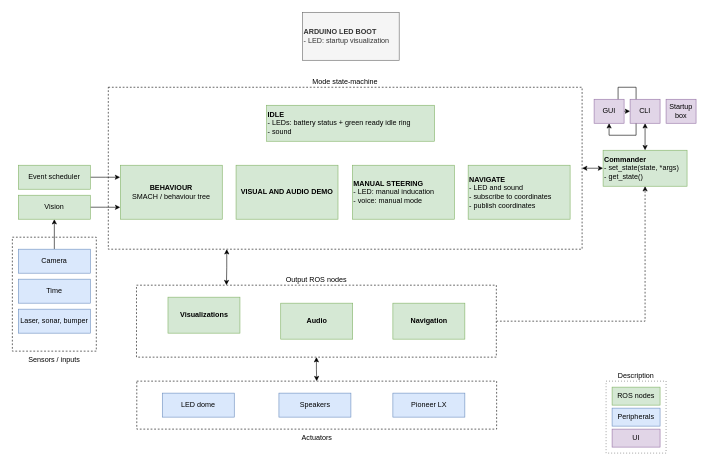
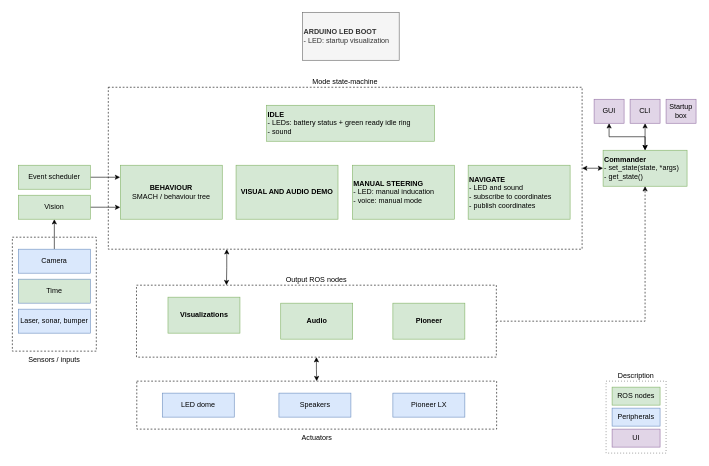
(636, 87) -> (624, 137)
(54, 291) -> (54, 291)
(429, 321) -> (429, 321)
